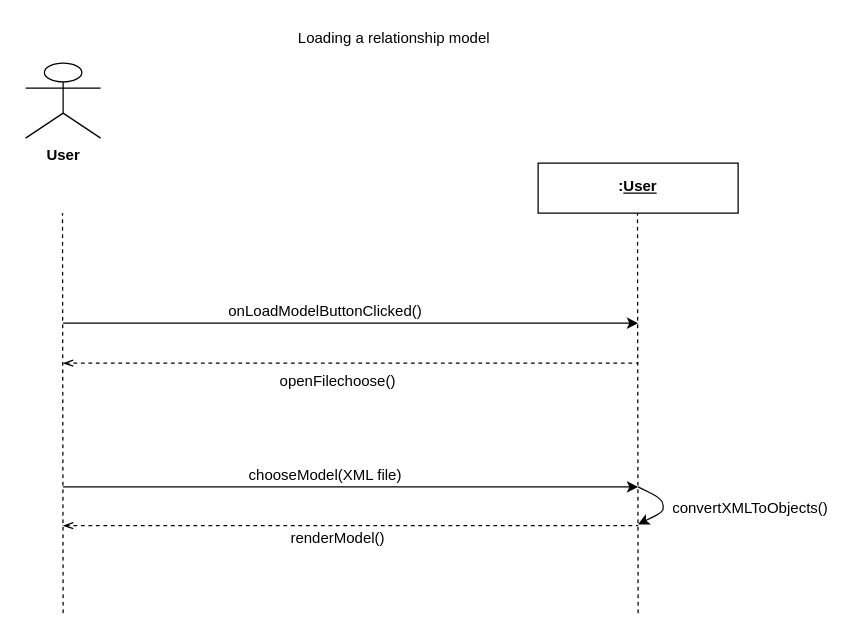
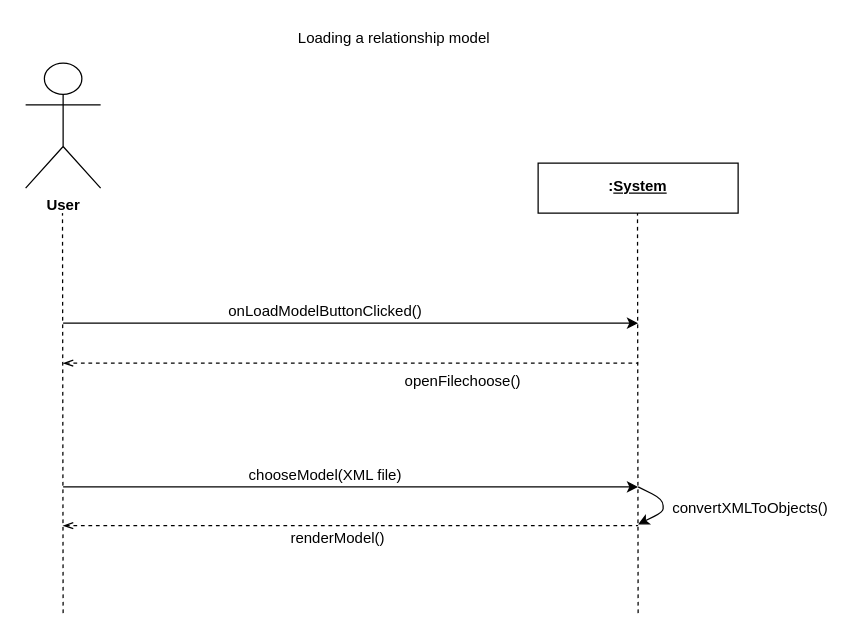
(63, 101) -> (63, 126)
(638, 163) -> (638, 163)
(338, 381) -> (463, 381)
